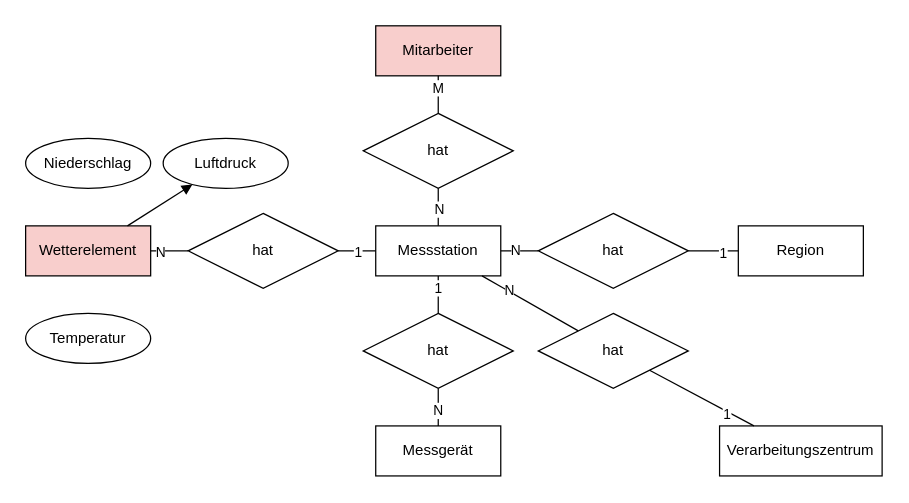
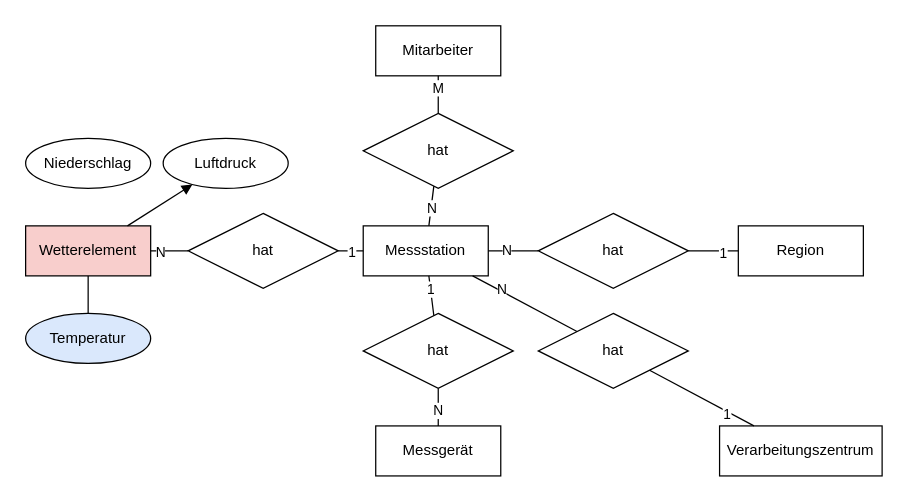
(438, 51) -> (438, 51)
(438, 251) -> (426, 251)
none -> (88, 294)
(88, 338) -> (88, 338)
